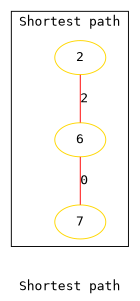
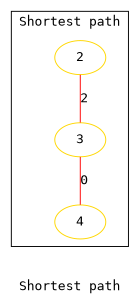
(80, 140) -> (80, 140)
(80, 222) -> (80, 222)
